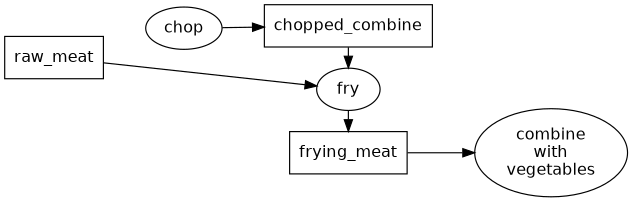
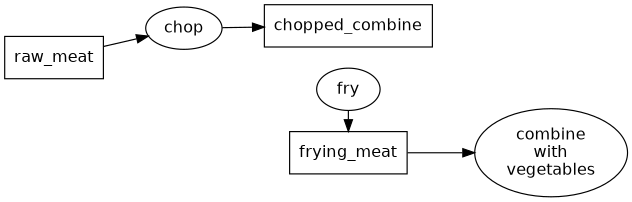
(348, 52) -> none
(204, 74) -> (120, 43)
